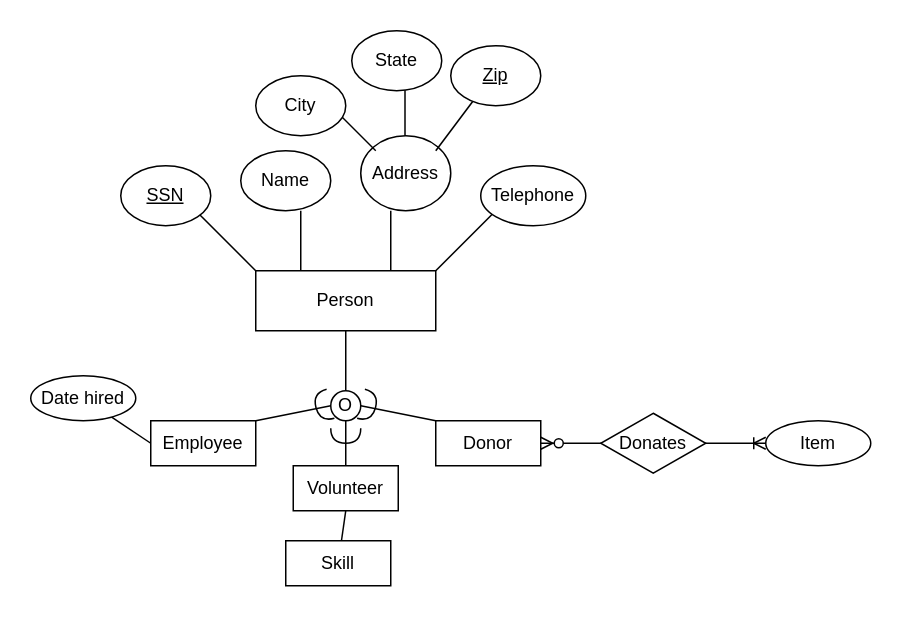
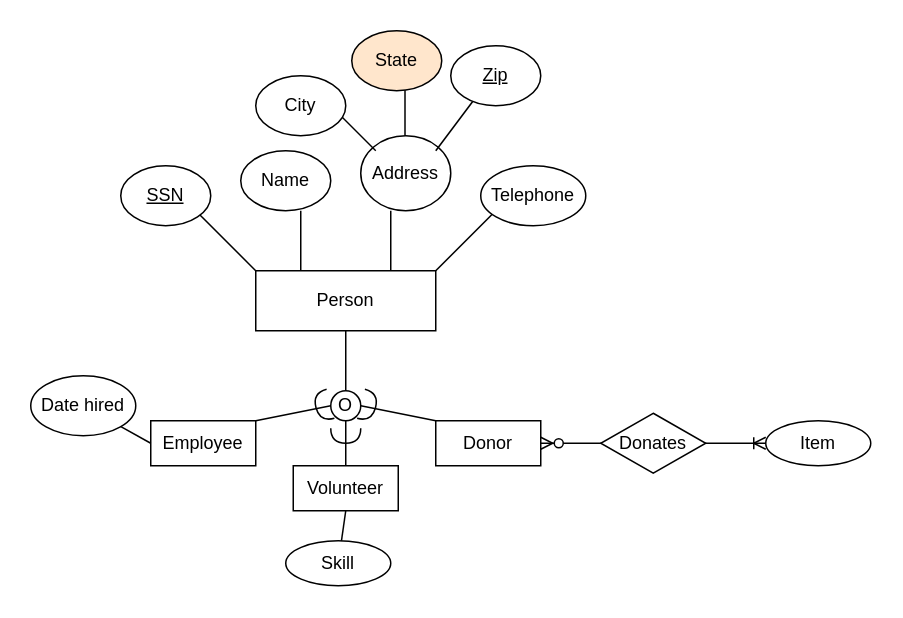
(397, 61) -> (397, 61)
(83, 398) -> (83, 406)
(338, 563) -> (338, 563)
